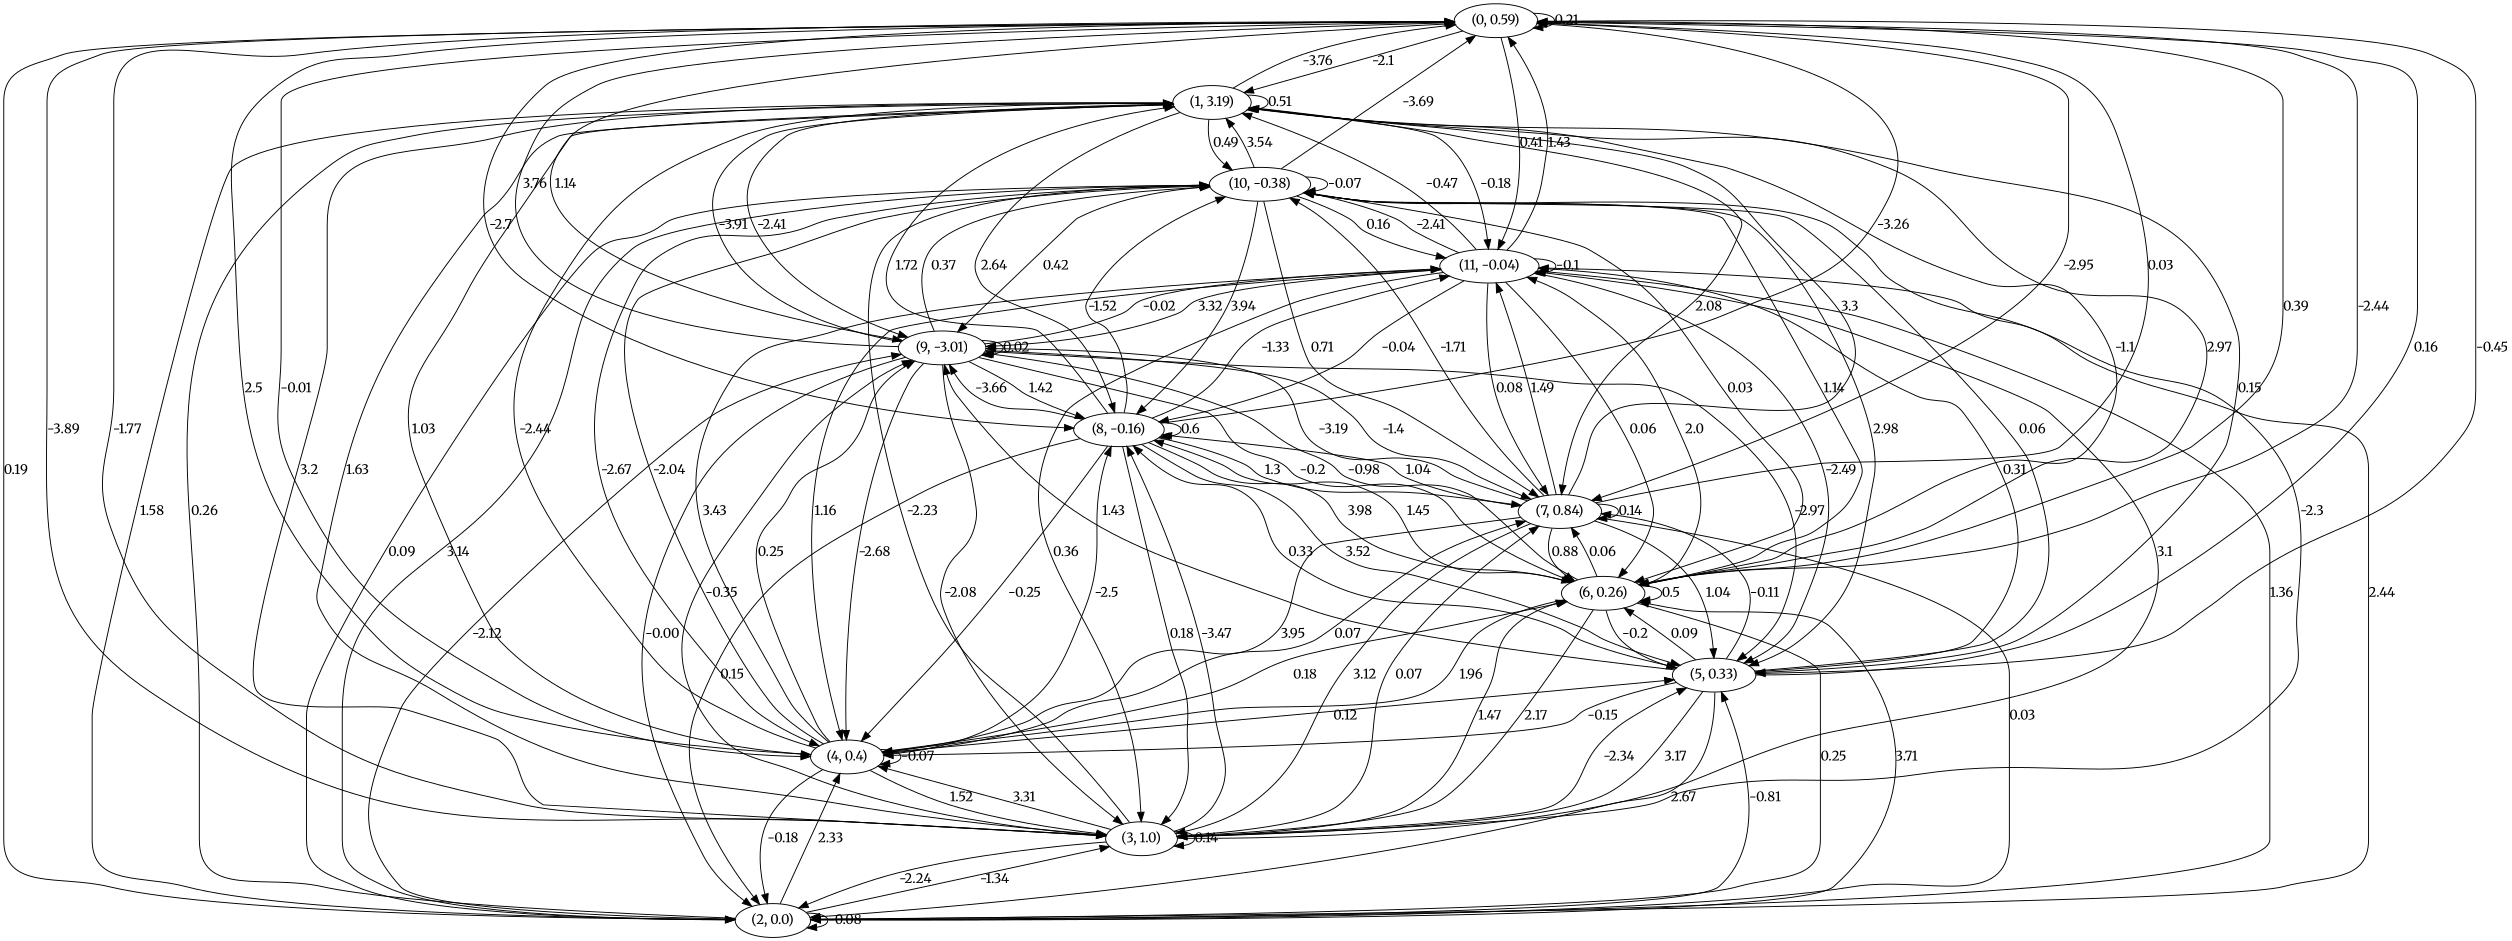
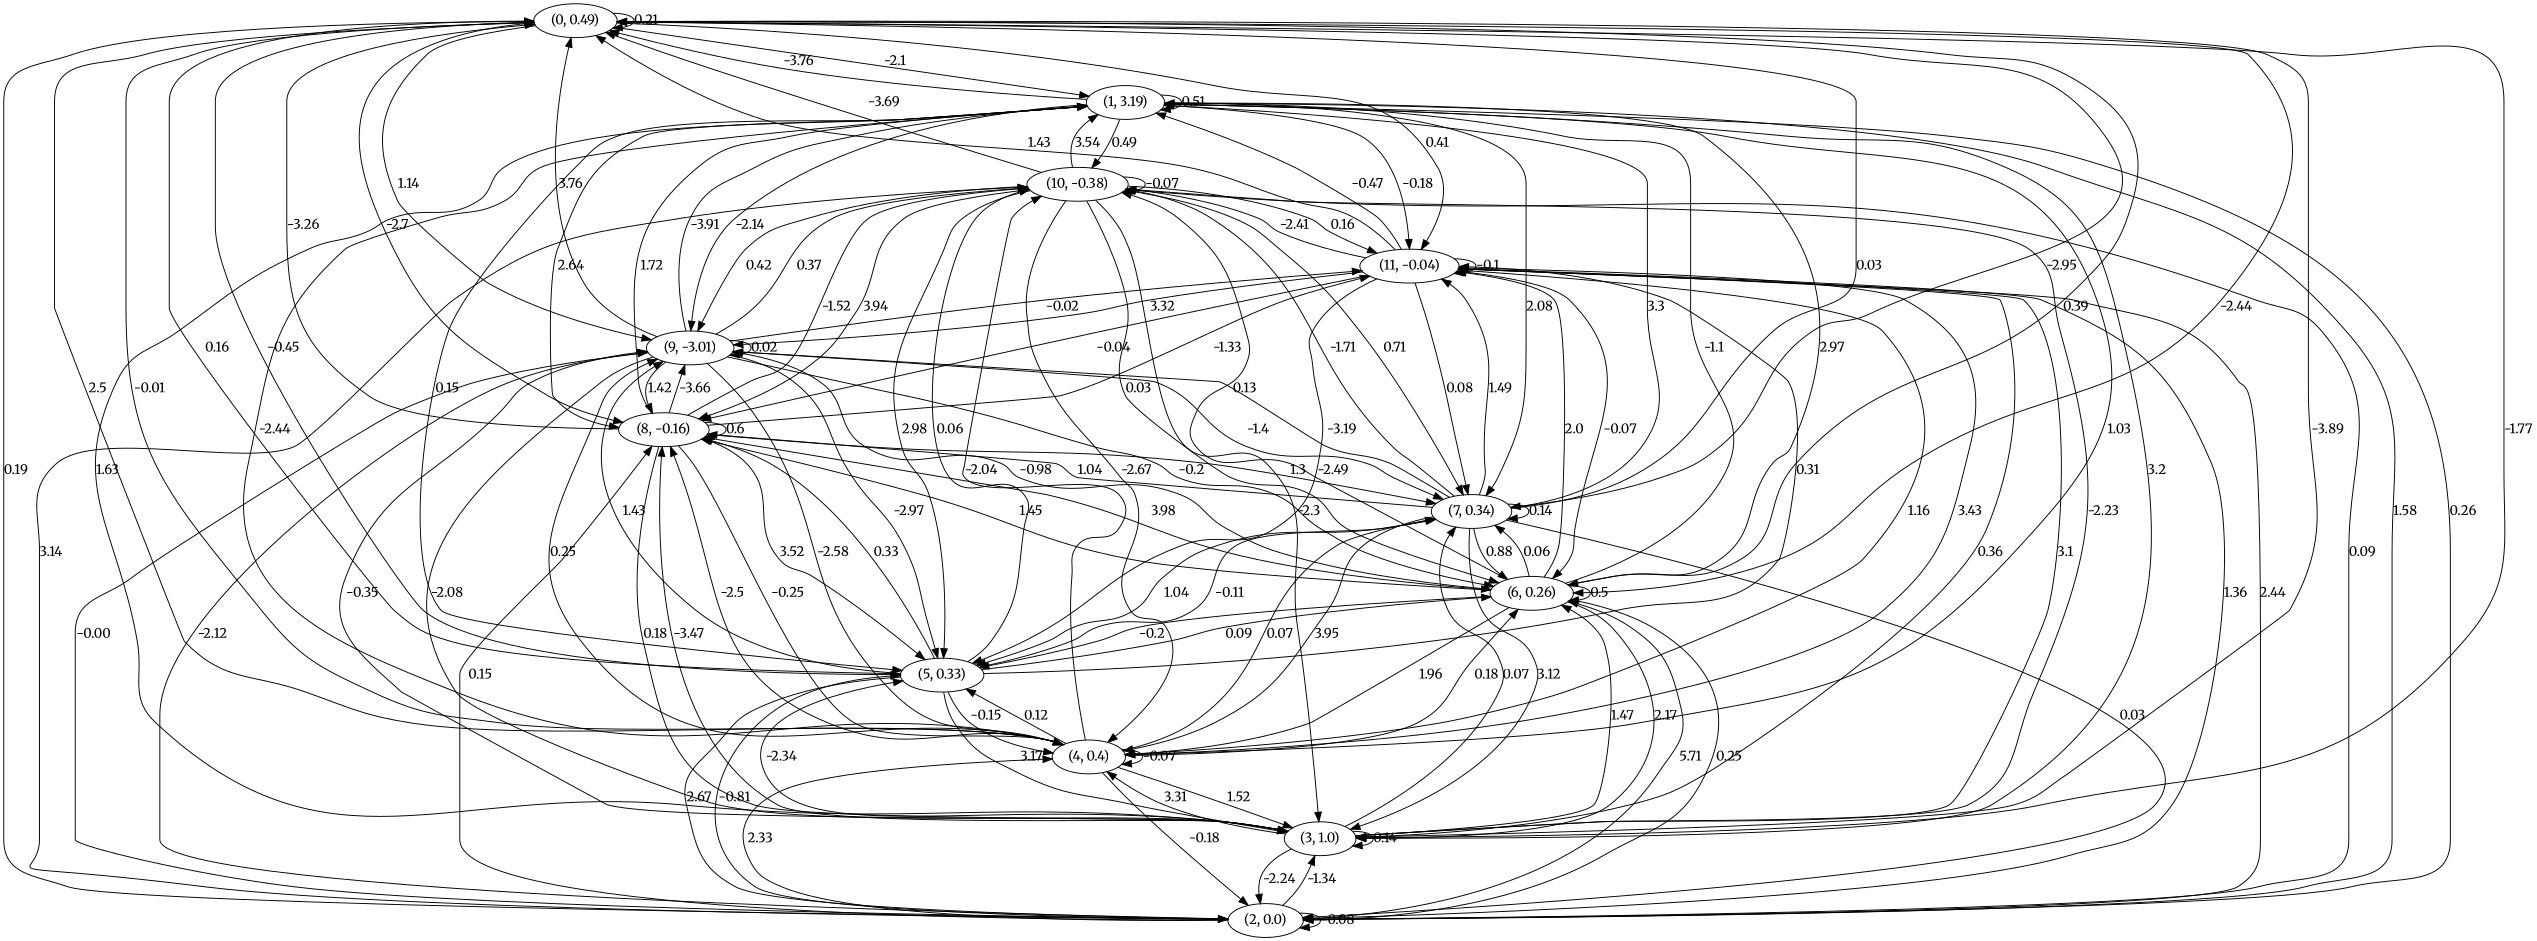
(1496, 21) -> (575, 21)
(771, 225) -> (750, 225)
(1834, 389) -> (1245, 389)
(1643, 430) -> (1621, 430)
(1560, 512) -> (1472, 512)
(874, 552) -> (833, 552)
(771, 588) -> (579, 888)
(1907, 757) -> (1691, 757)
